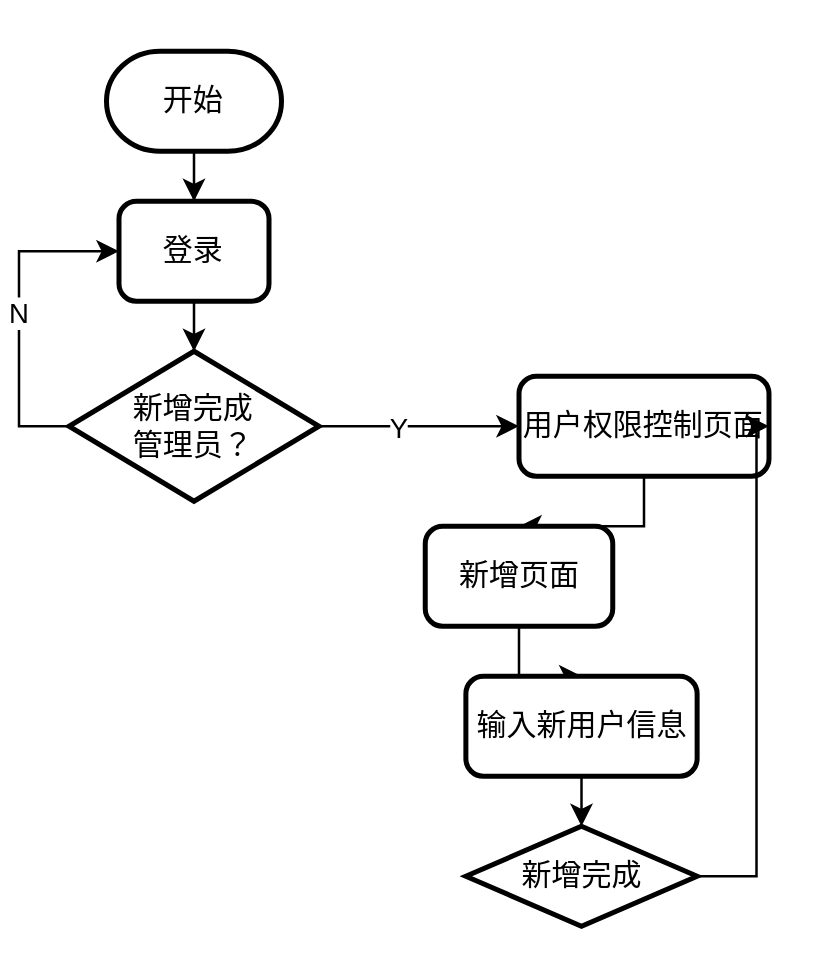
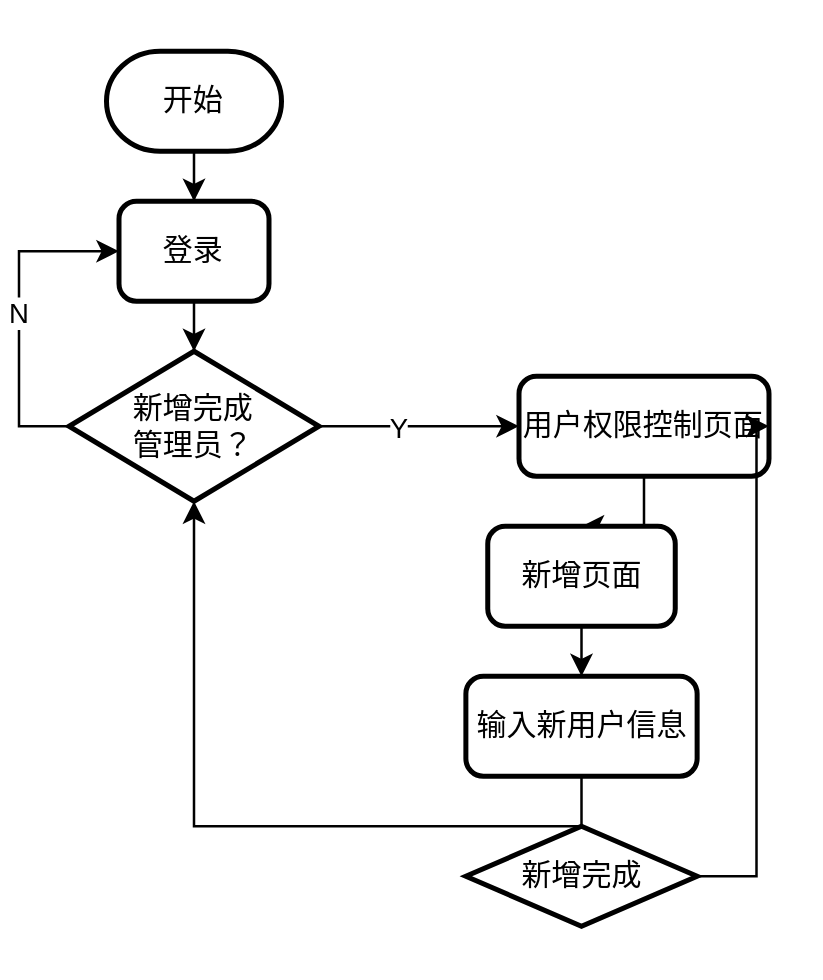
(519, 576) -> (581, 576)
(581, 808) -> (243, 826)
